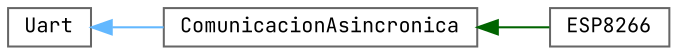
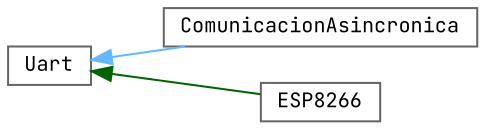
(524, 27) -> (186, 84)
